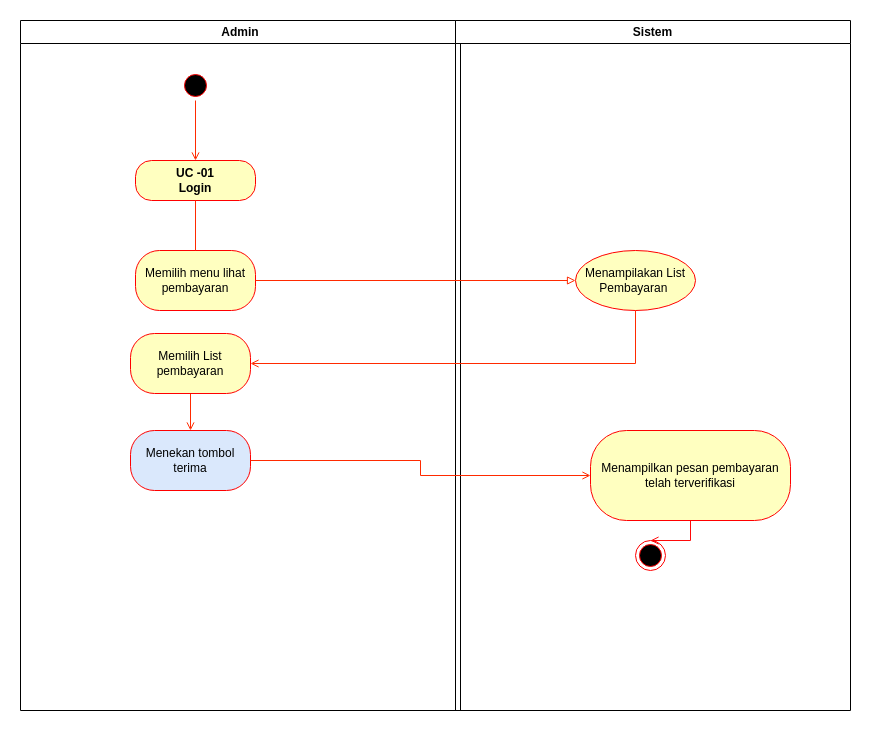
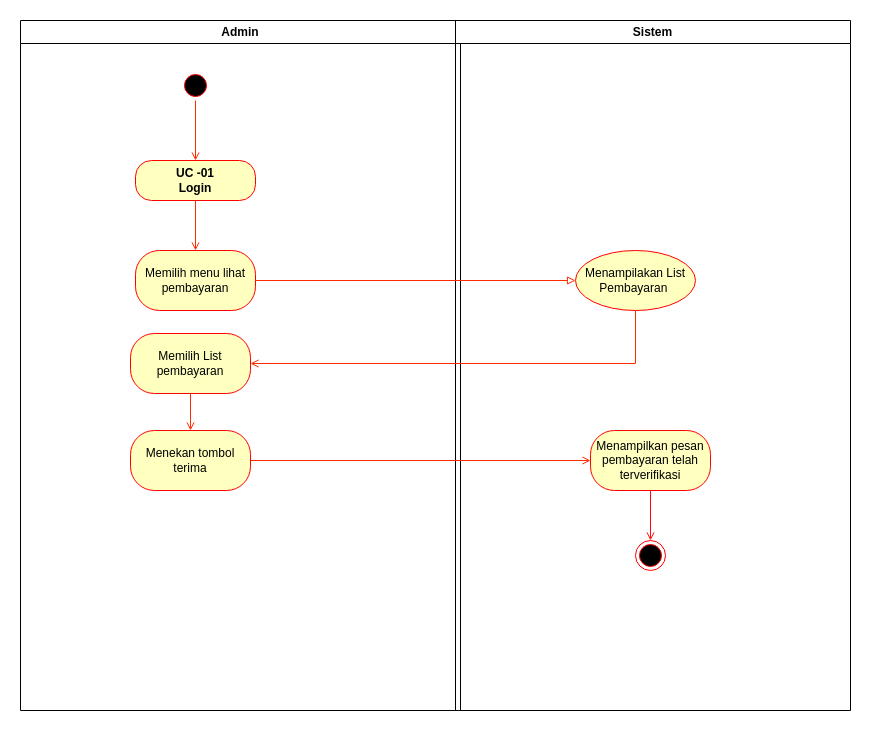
(196, 245) -> (196, 244)
(191, 461) -> (191, 461)
(691, 476) -> (651, 461)
